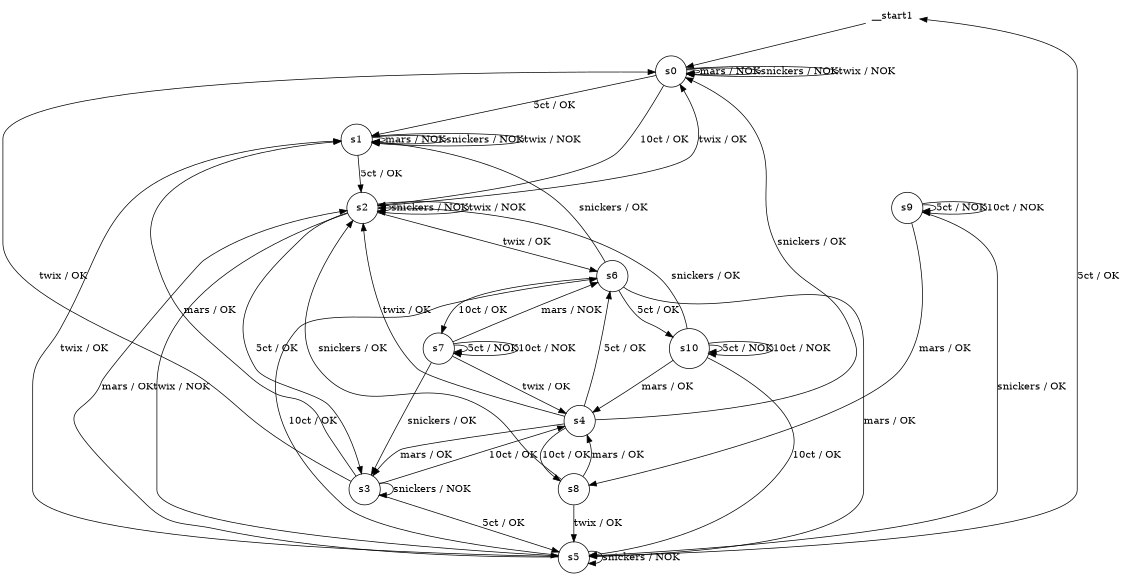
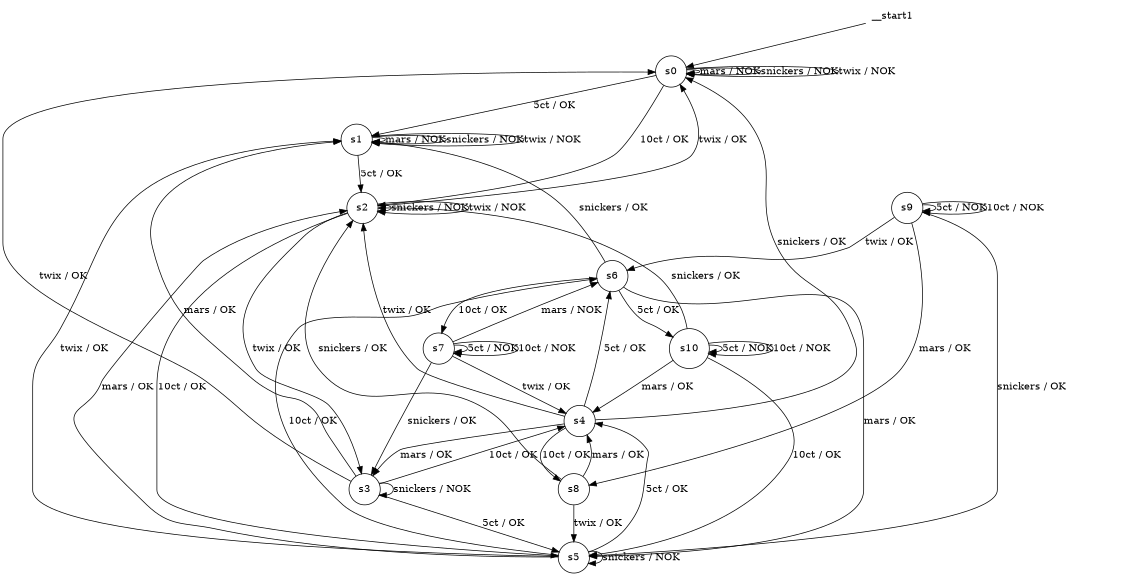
(484, 241) -> (769, 259)
(277, 349) -> (277, 349)
(182, 387) -> (182, 387)
(1077, 447) -> (644, 487)
